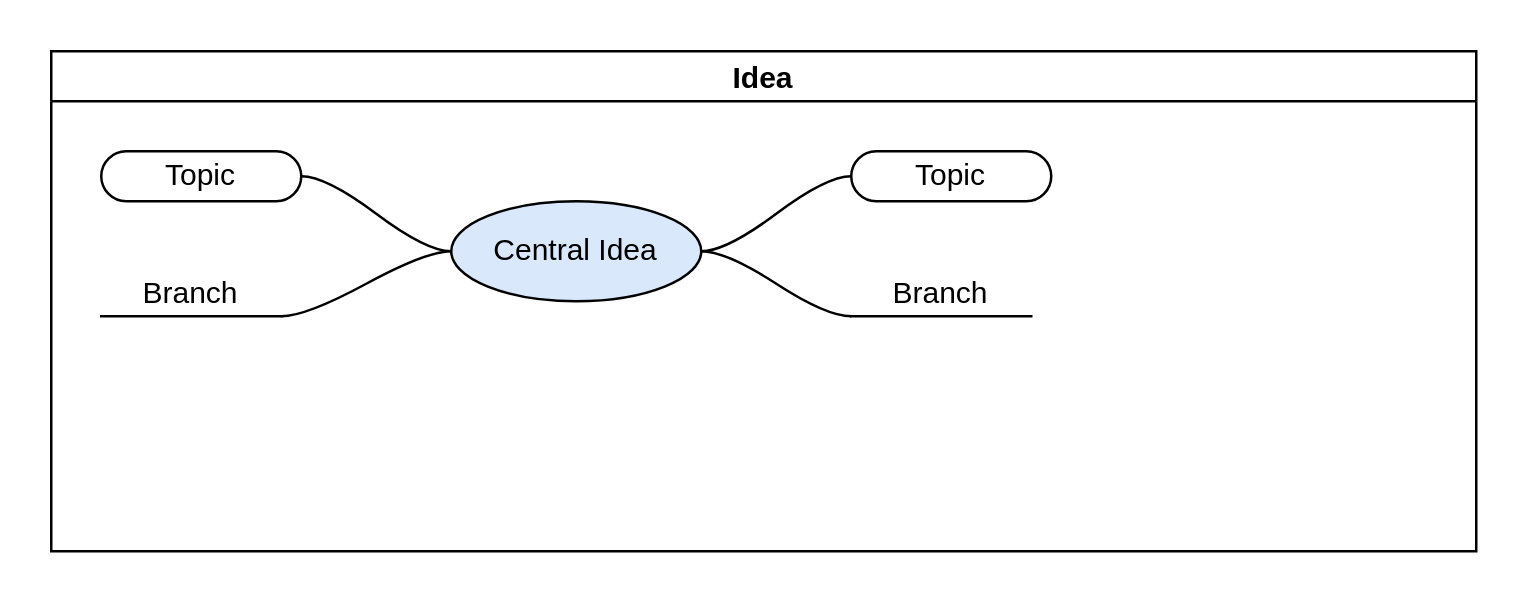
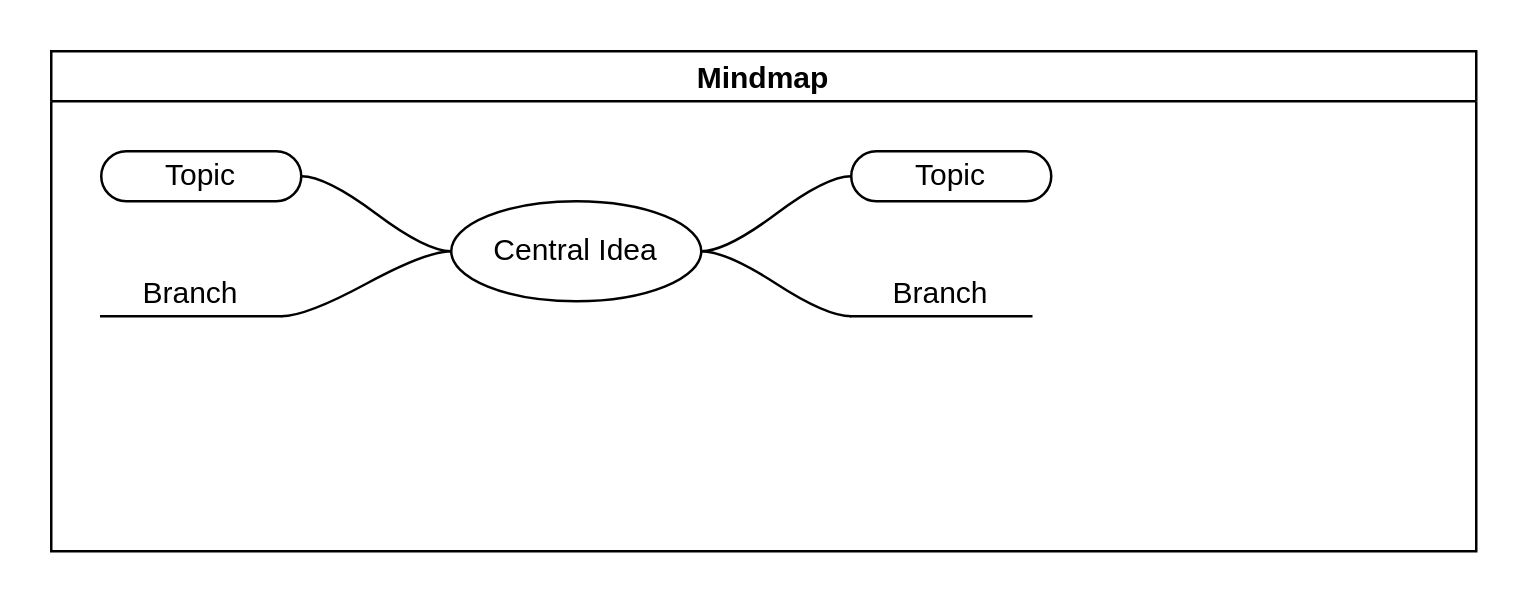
(763, 78) -> (763, 78)
(576, 251) -> (576, 251)
